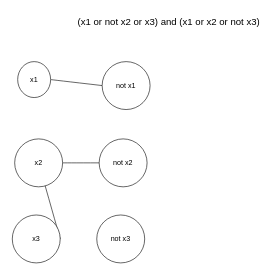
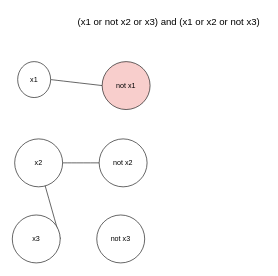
(126, 86) -> (126, 86)
